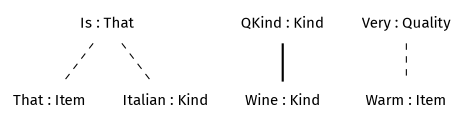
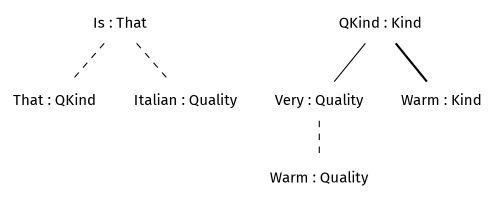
none -> (350, 62)
(49, 101) -> (55, 101)
(166, 101) -> (186, 101)
(283, 101) -> (442, 101)
(406, 101) -> (319, 178)
